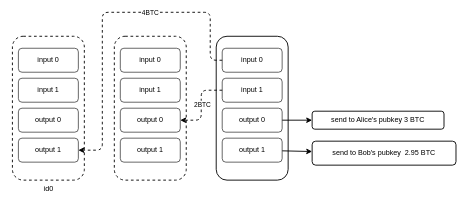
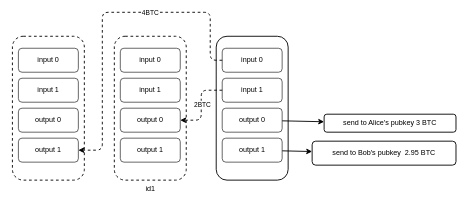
(378, 120) -> (390, 123)
(48, 189) -> none
none -> (150, 189)
